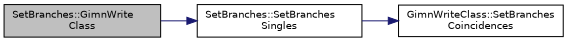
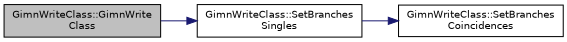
(82, 21) -> (82, 21)
(280, 21) -> (280, 21)
